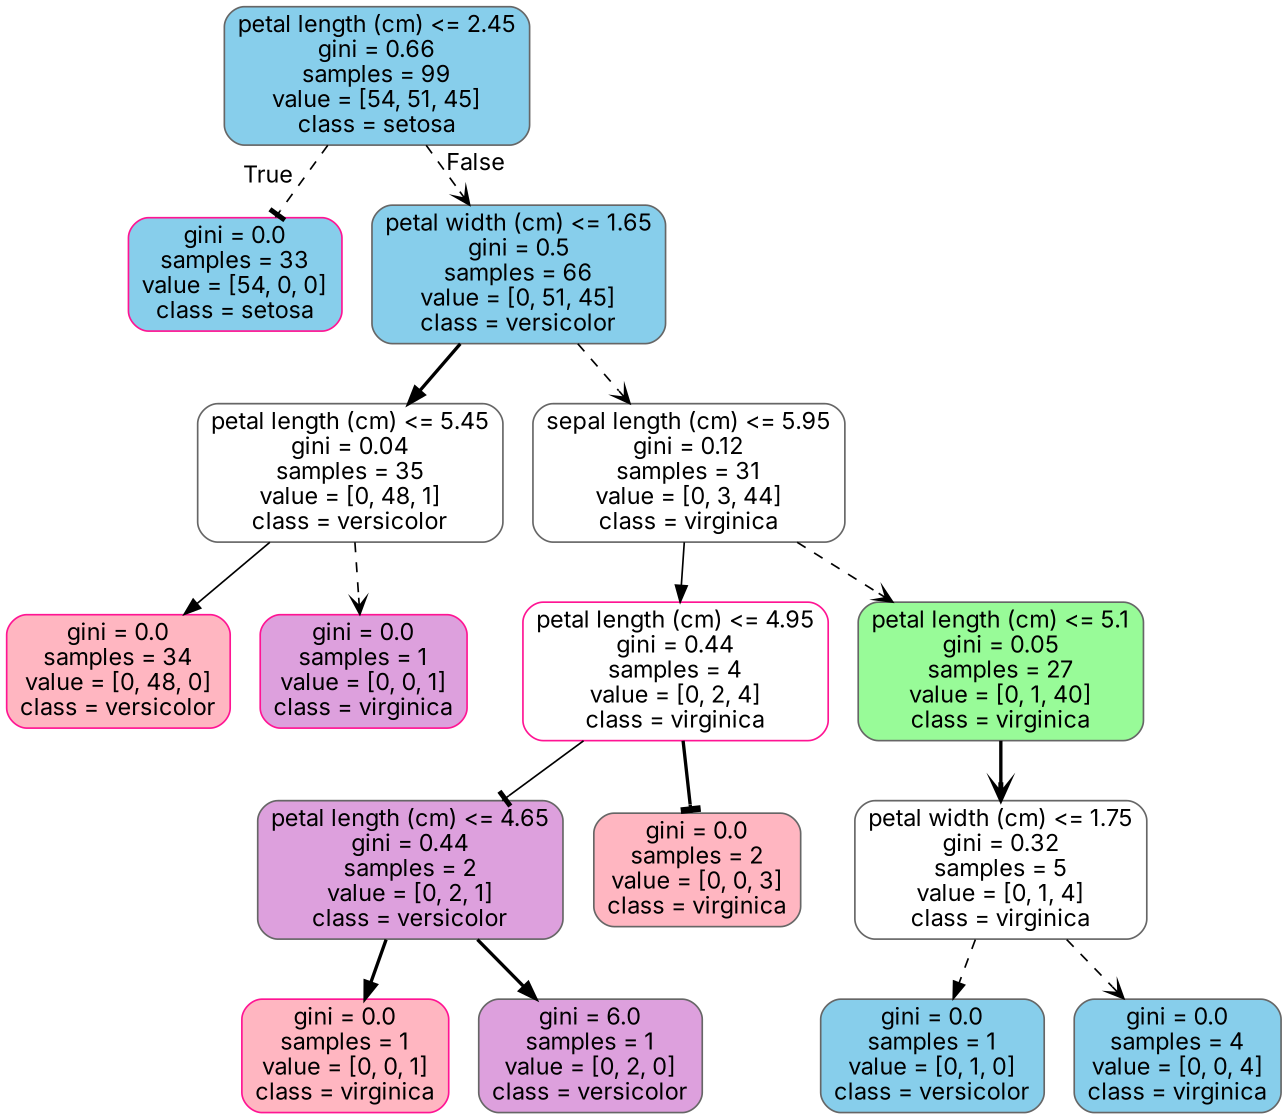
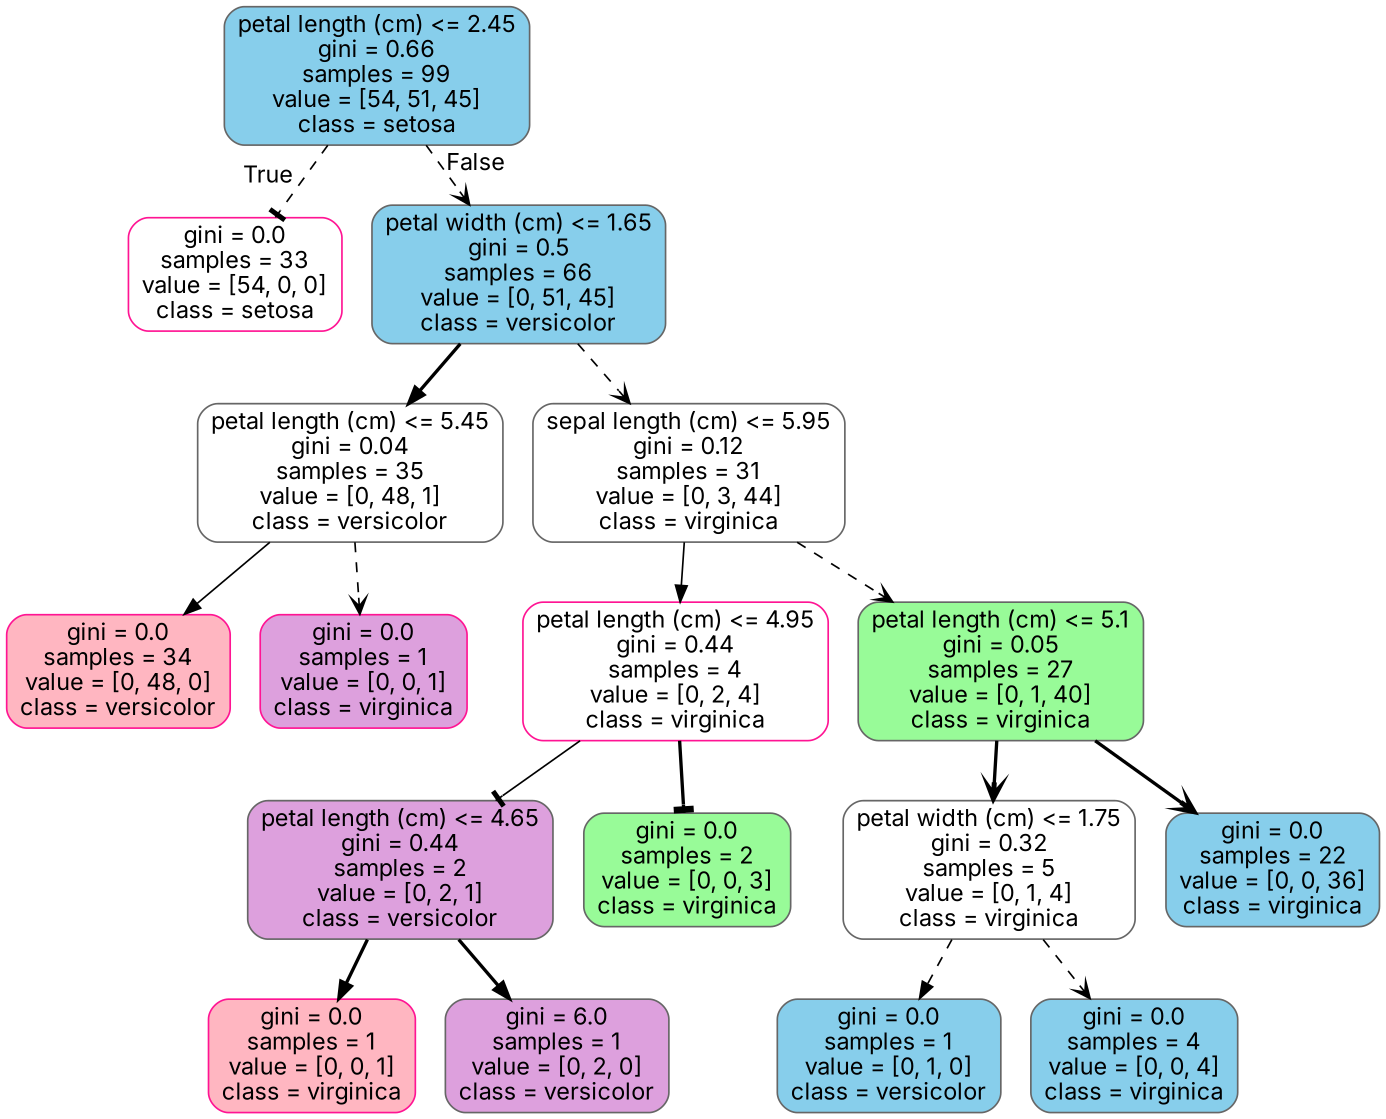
(235, 274) -> (235, 274)
(697, 870) -> (687, 870)
none -> (1273, 870)
